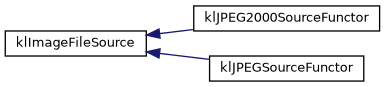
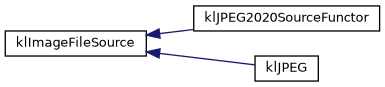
(287, 18) -> (287, 18)
(287, 69) -> (287, 69)
